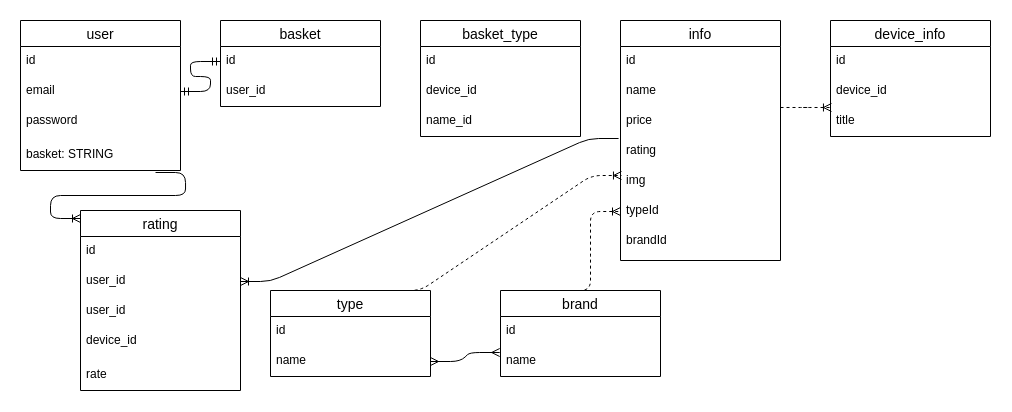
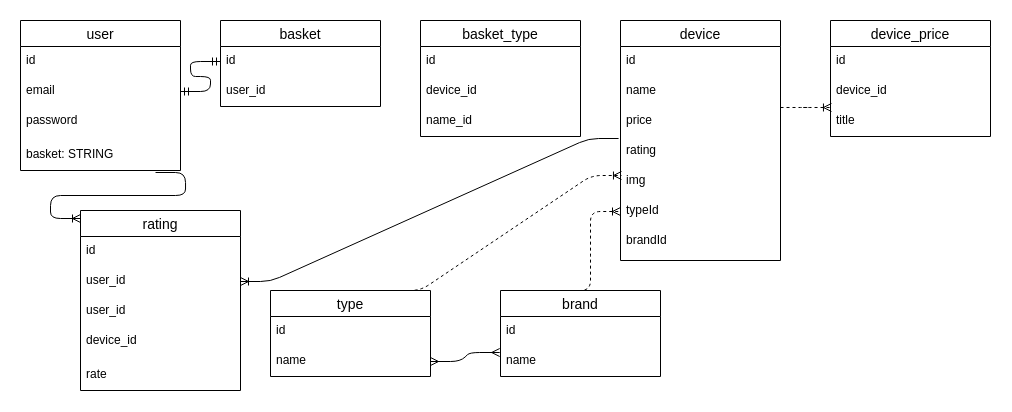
(700, 34) -> (700, 34)
(910, 34) -> (910, 34)
